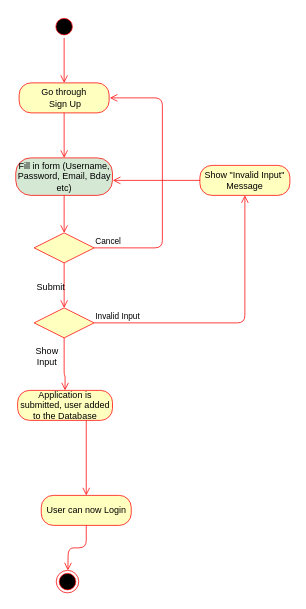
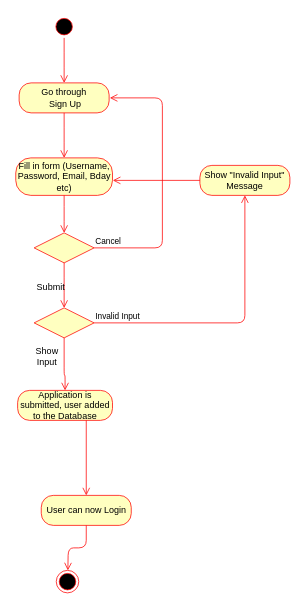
(64, 177) -> (64, 177)
